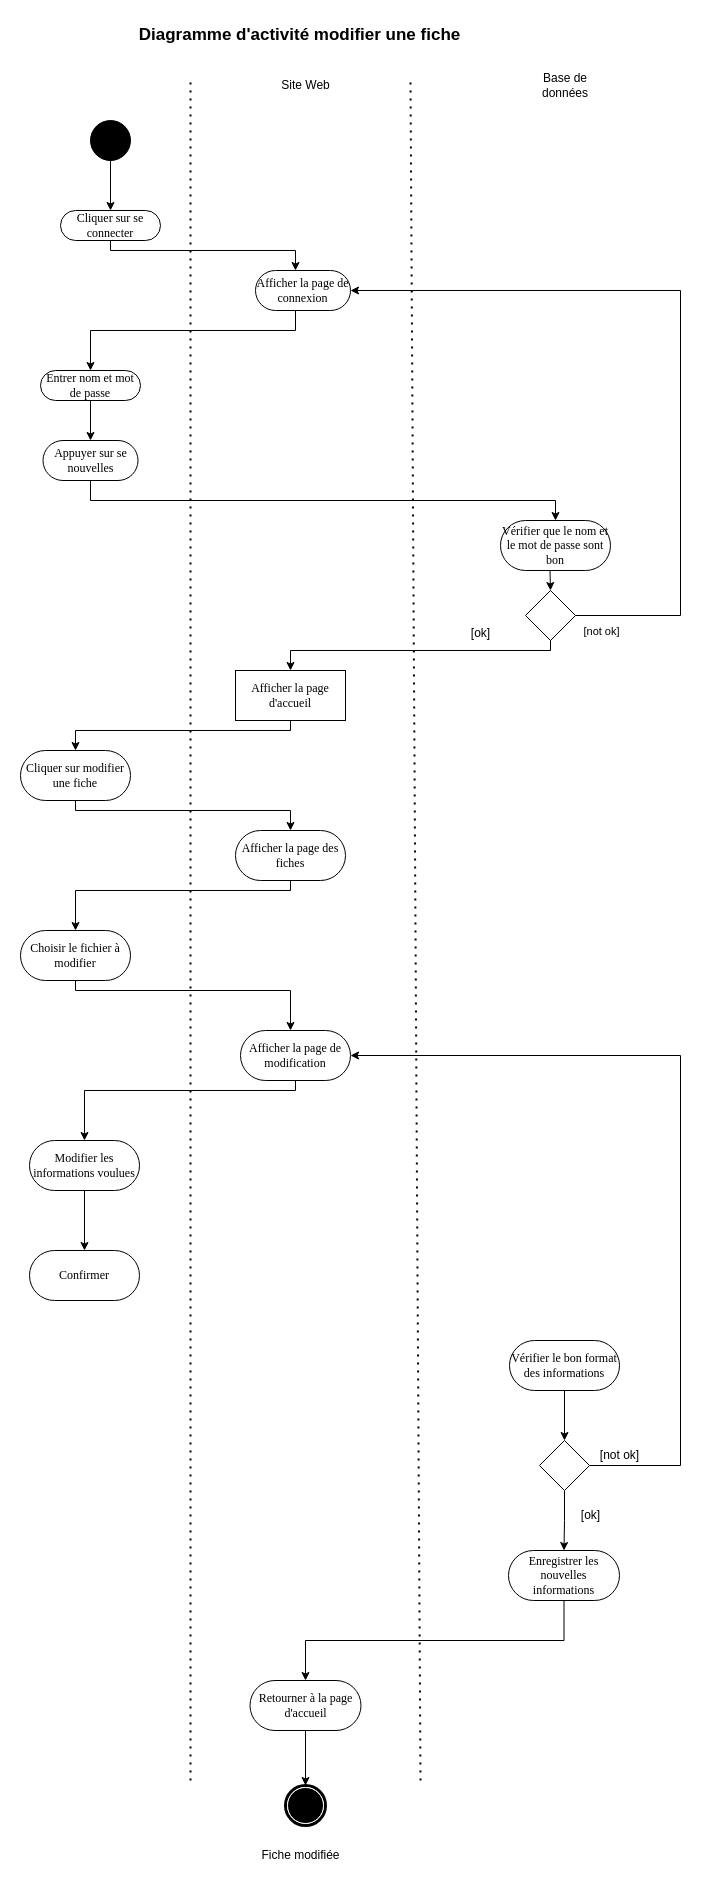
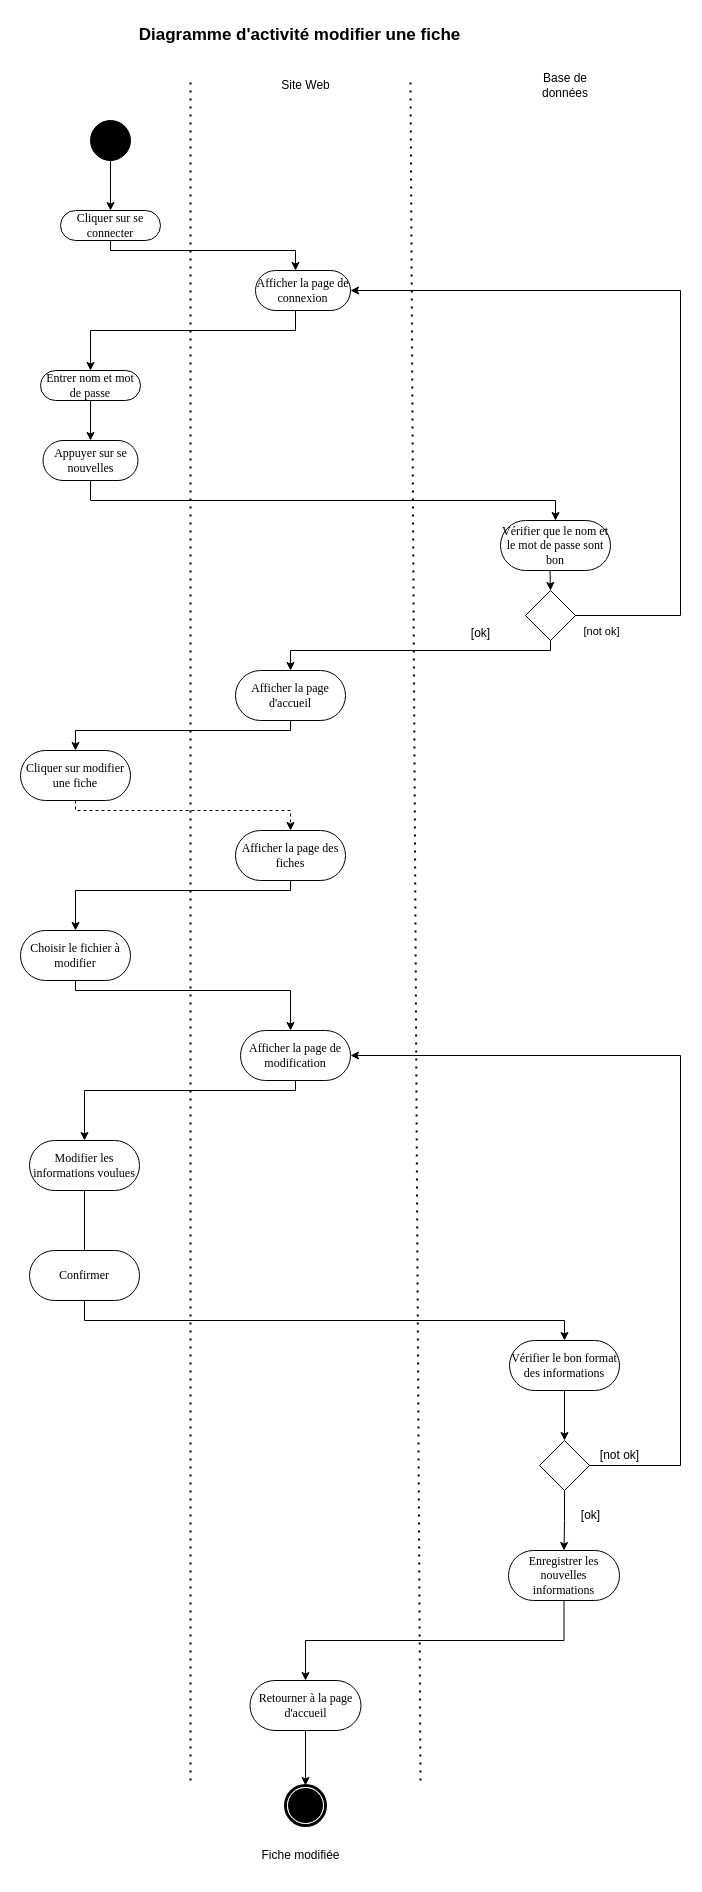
(291, 696) -> (291, 696)
(185, 811) -> (185, 811)
(85, 1242) -> (85, 1245)
none -> (321, 1321)
